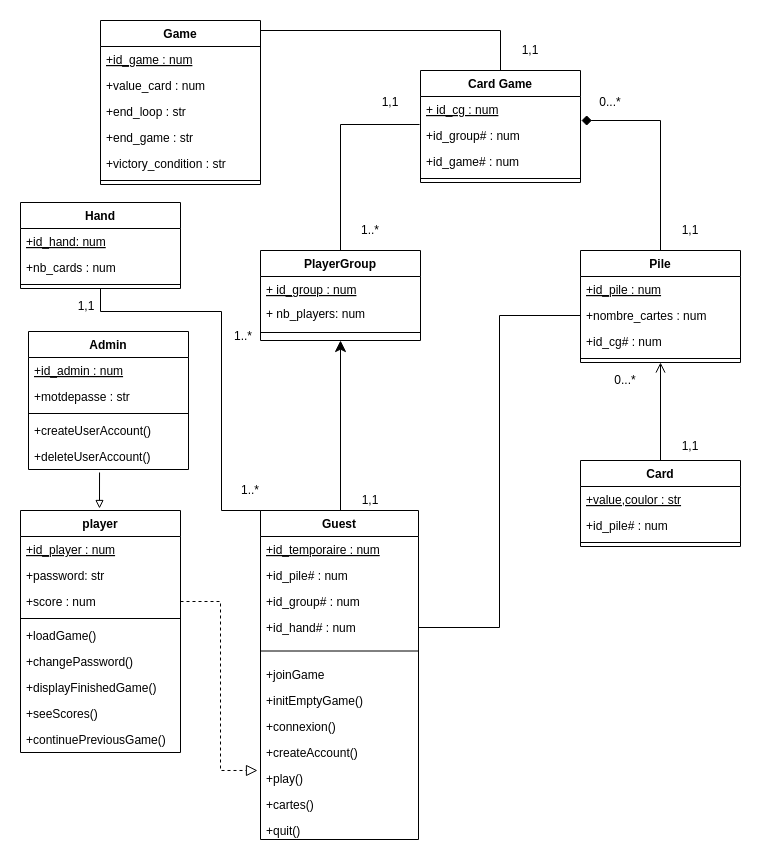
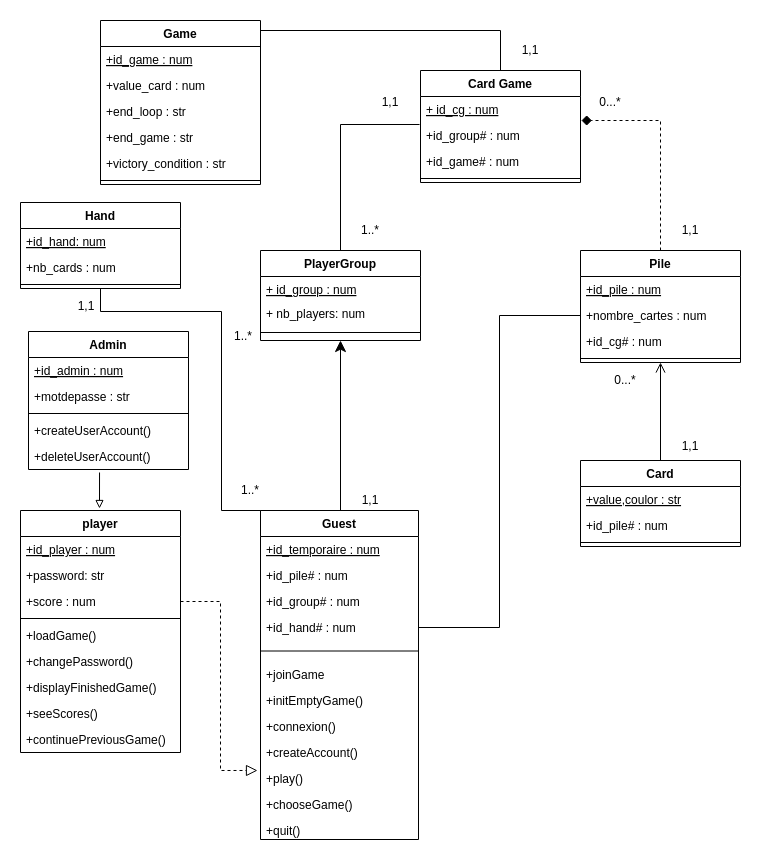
(661, 151) -> (661, 151)
(296, 805) -> (310, 805)
